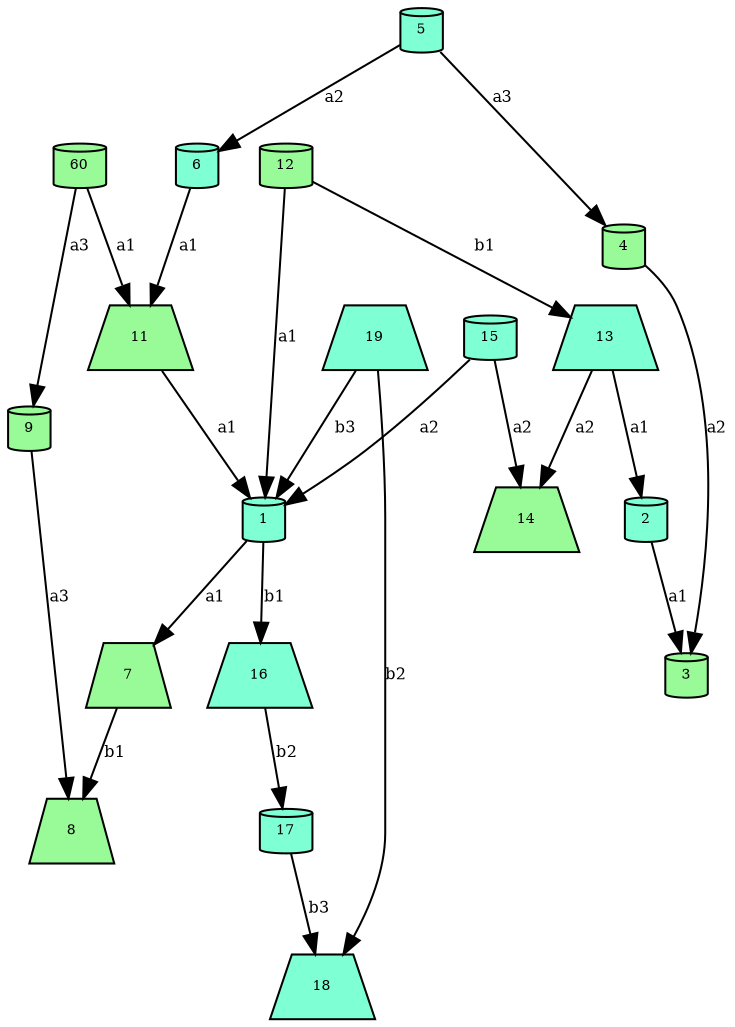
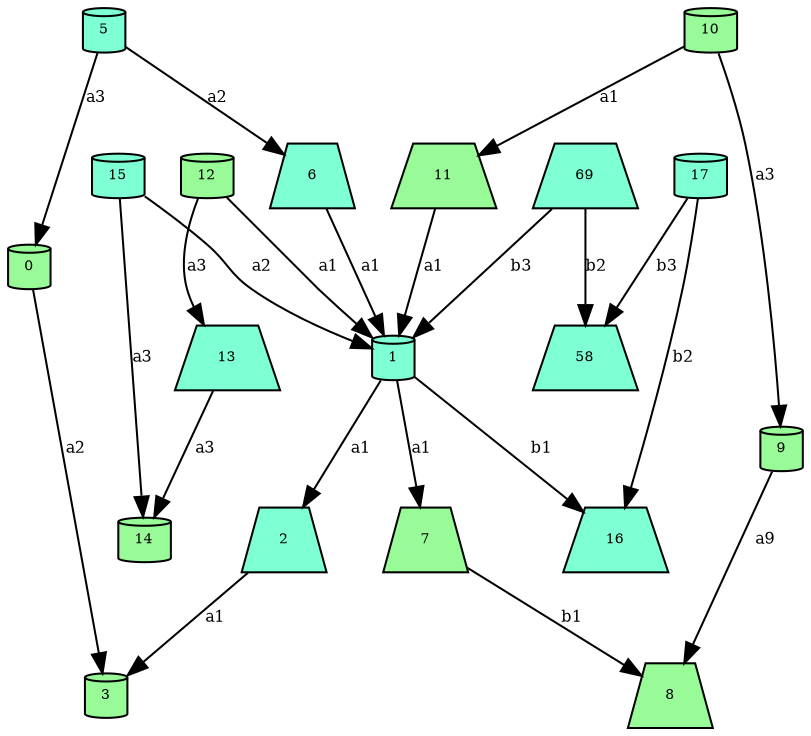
(80, 166) -> (711, 30)
(197, 166) -> (312, 176)
(174, 237) -> (351, 263)
(485, 247) -> (197, 267)
(624, 247) -> (29, 267)
(375, 338) -> (585, 176)
(625, 424) -> (347, 435)
(523, 429) -> (143, 358)
(585, 429) -> (205, 449)
(527, 520) -> (145, 540)
(646, 520) -> (284, 540)
(60, 598) -> (765, 540)
(272, 748) -> (670, 345)
(323, 987) -> (585, 358)
